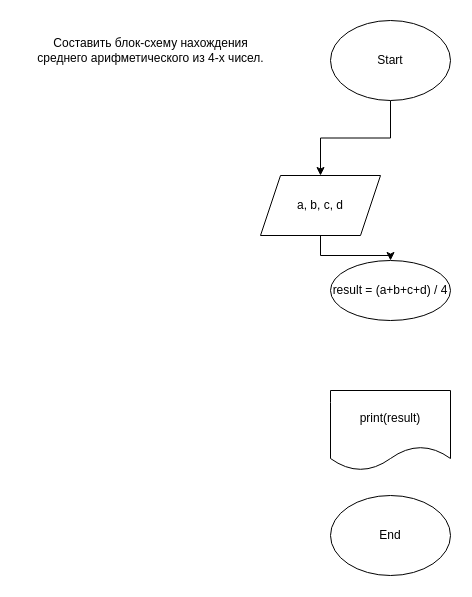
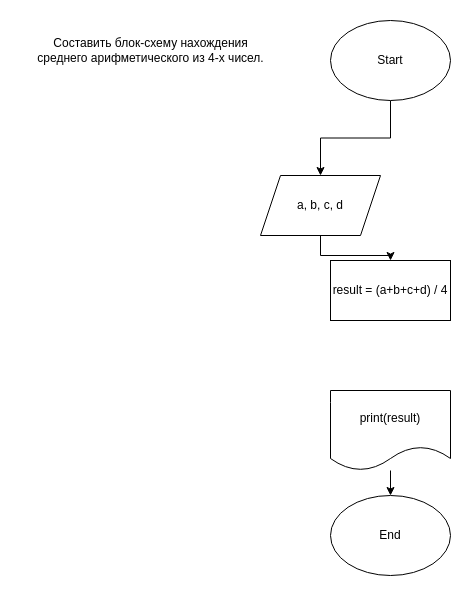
(391, 291) -> (391, 291)
none -> (391, 487)
